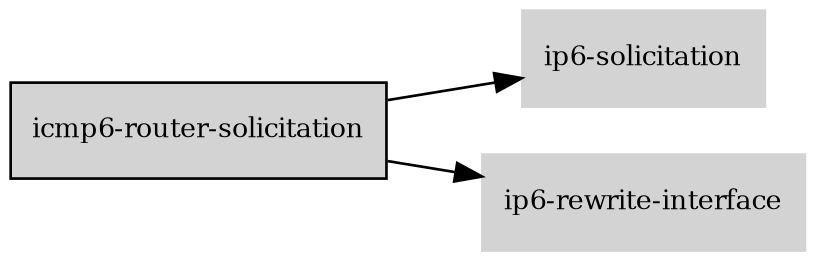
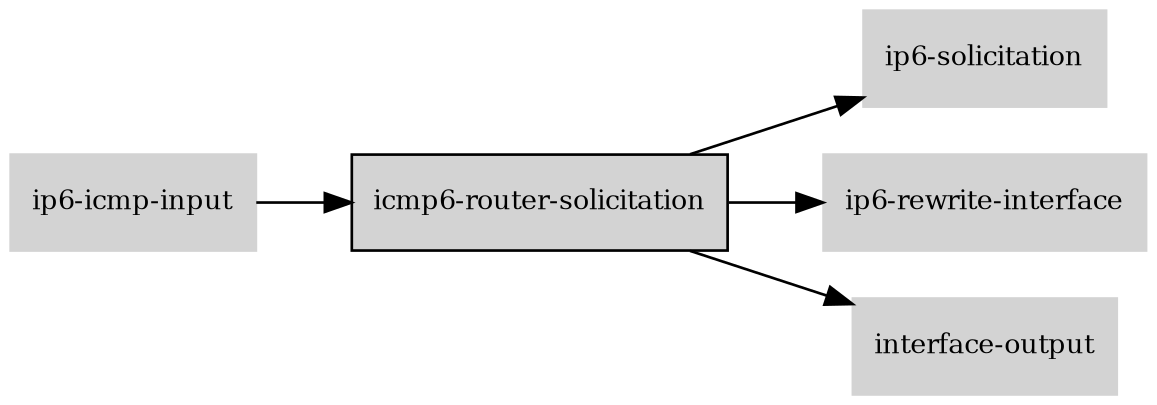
none -> (133, 203)
none -> (985, 346)
